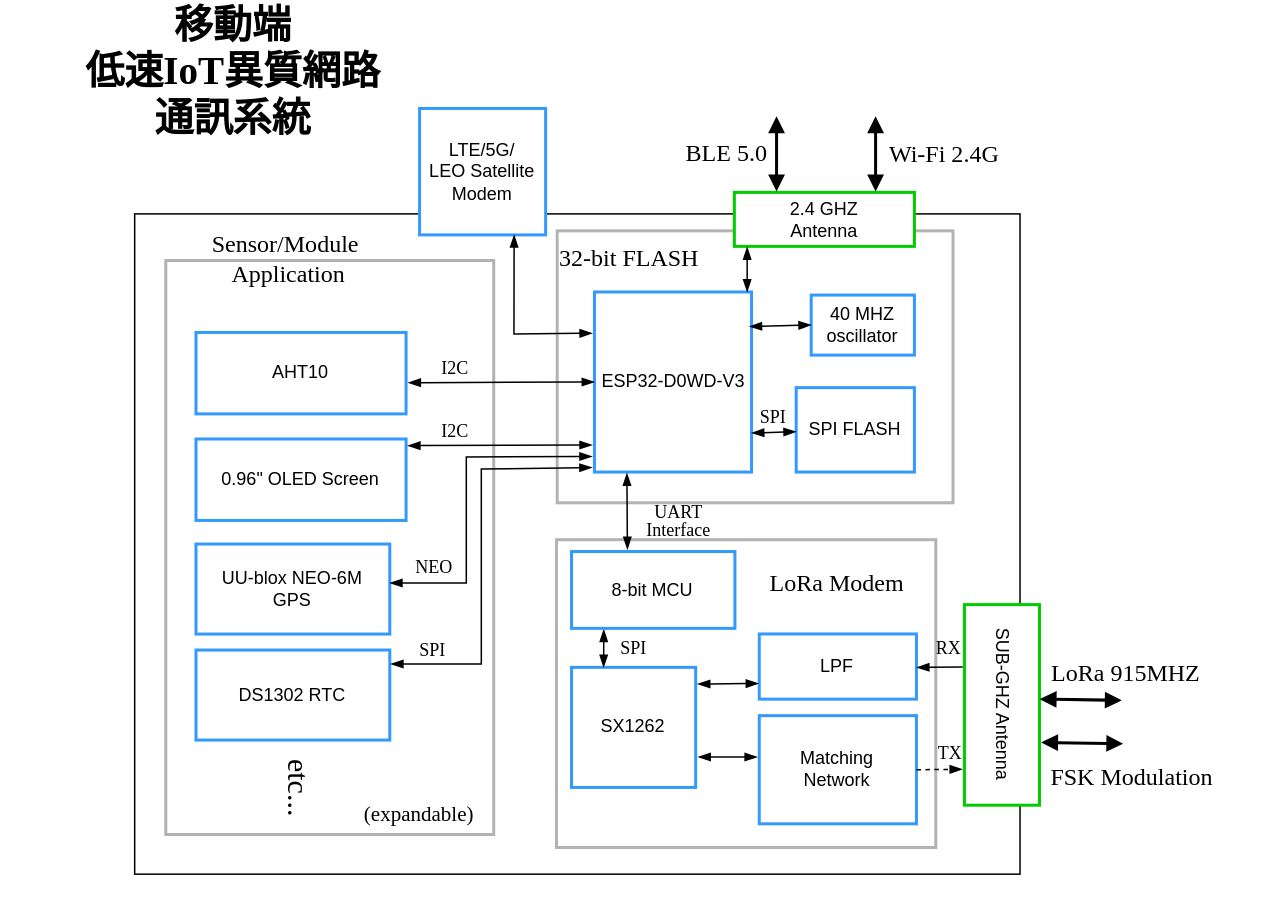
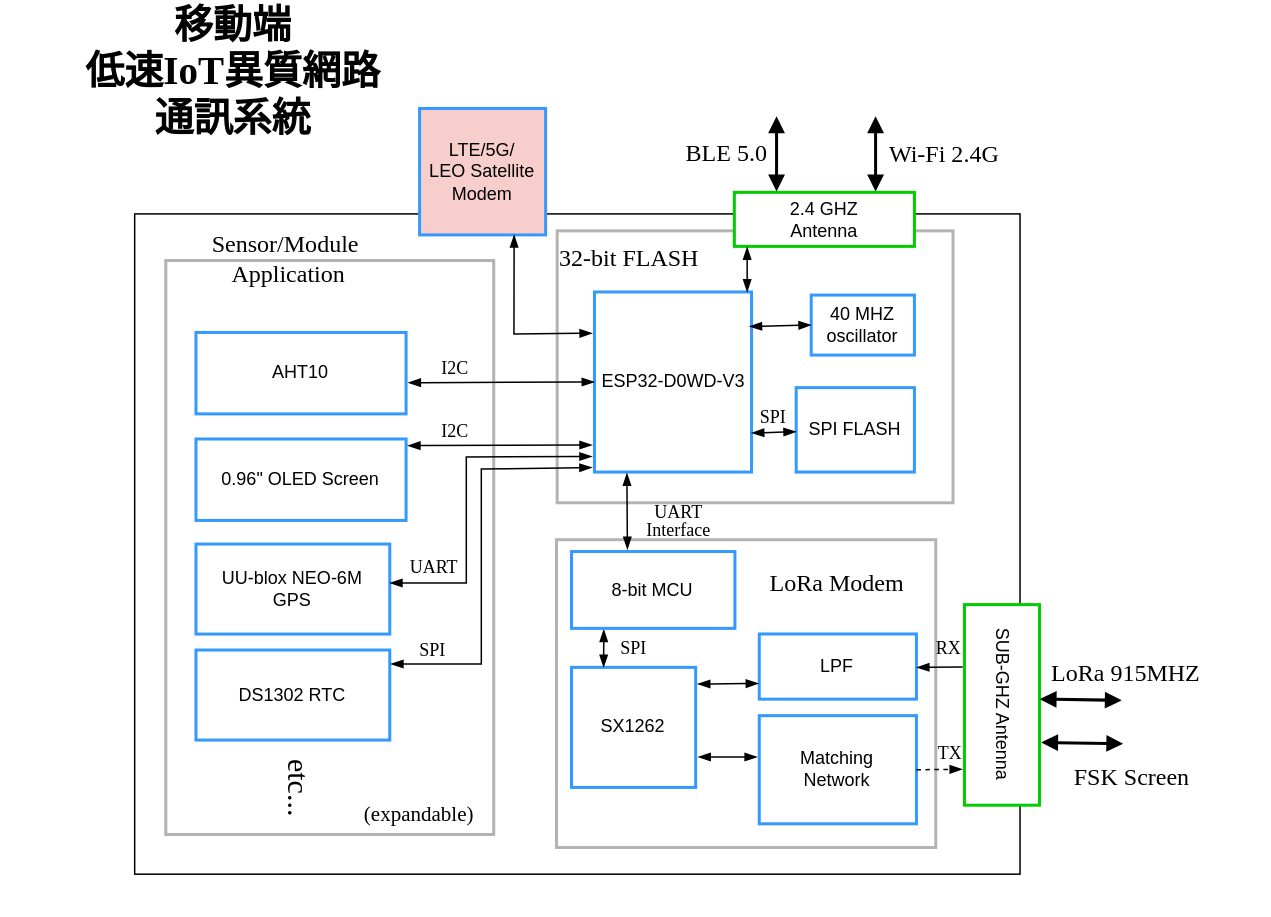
(482, 172) -> (482, 172)
(434, 566) -> (434, 566)
(1132, 776) -> (1132, 776)
